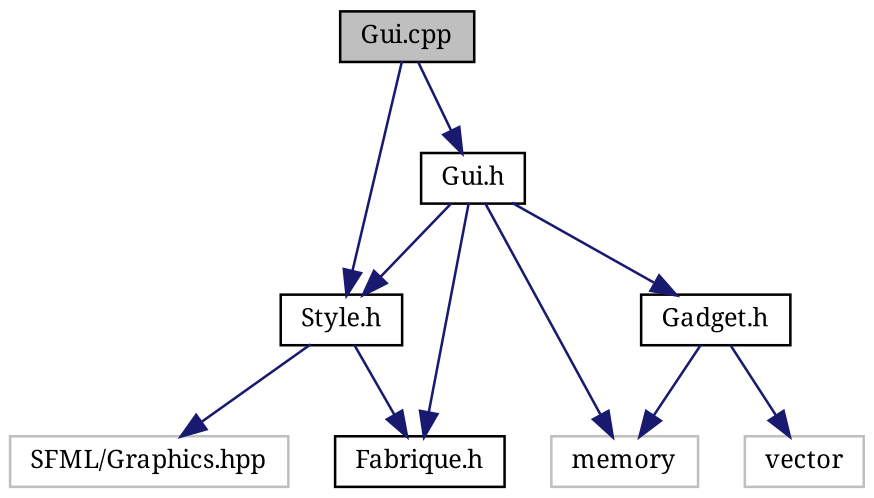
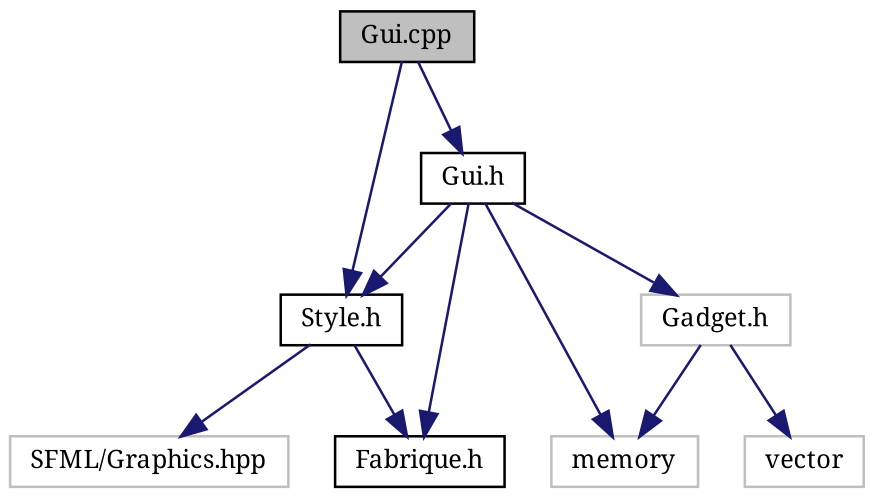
(716, 320) -> (716, 320)
